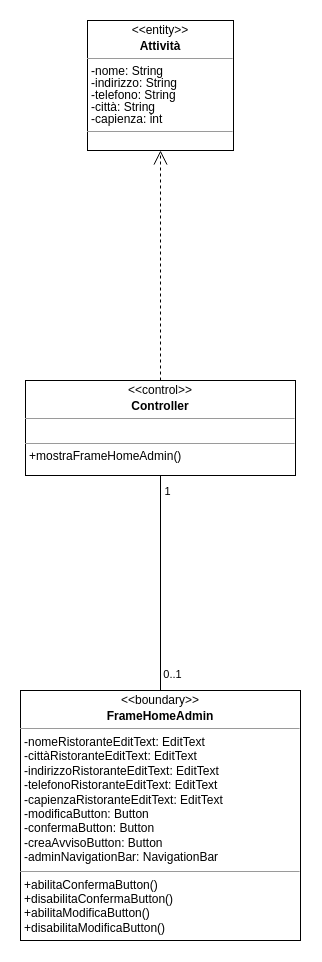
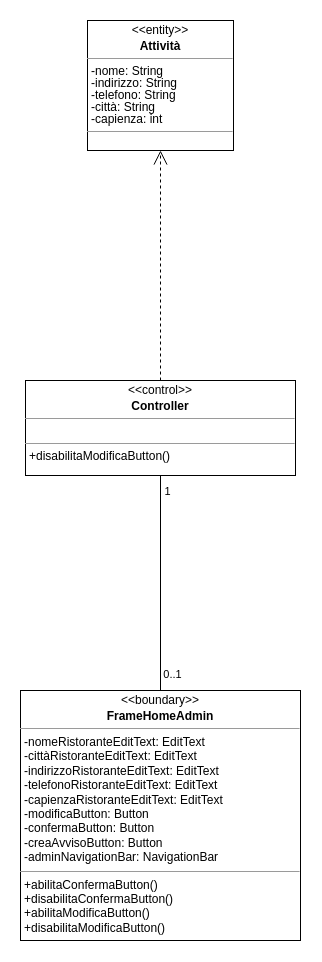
(101, 402) -> (107, 402)
